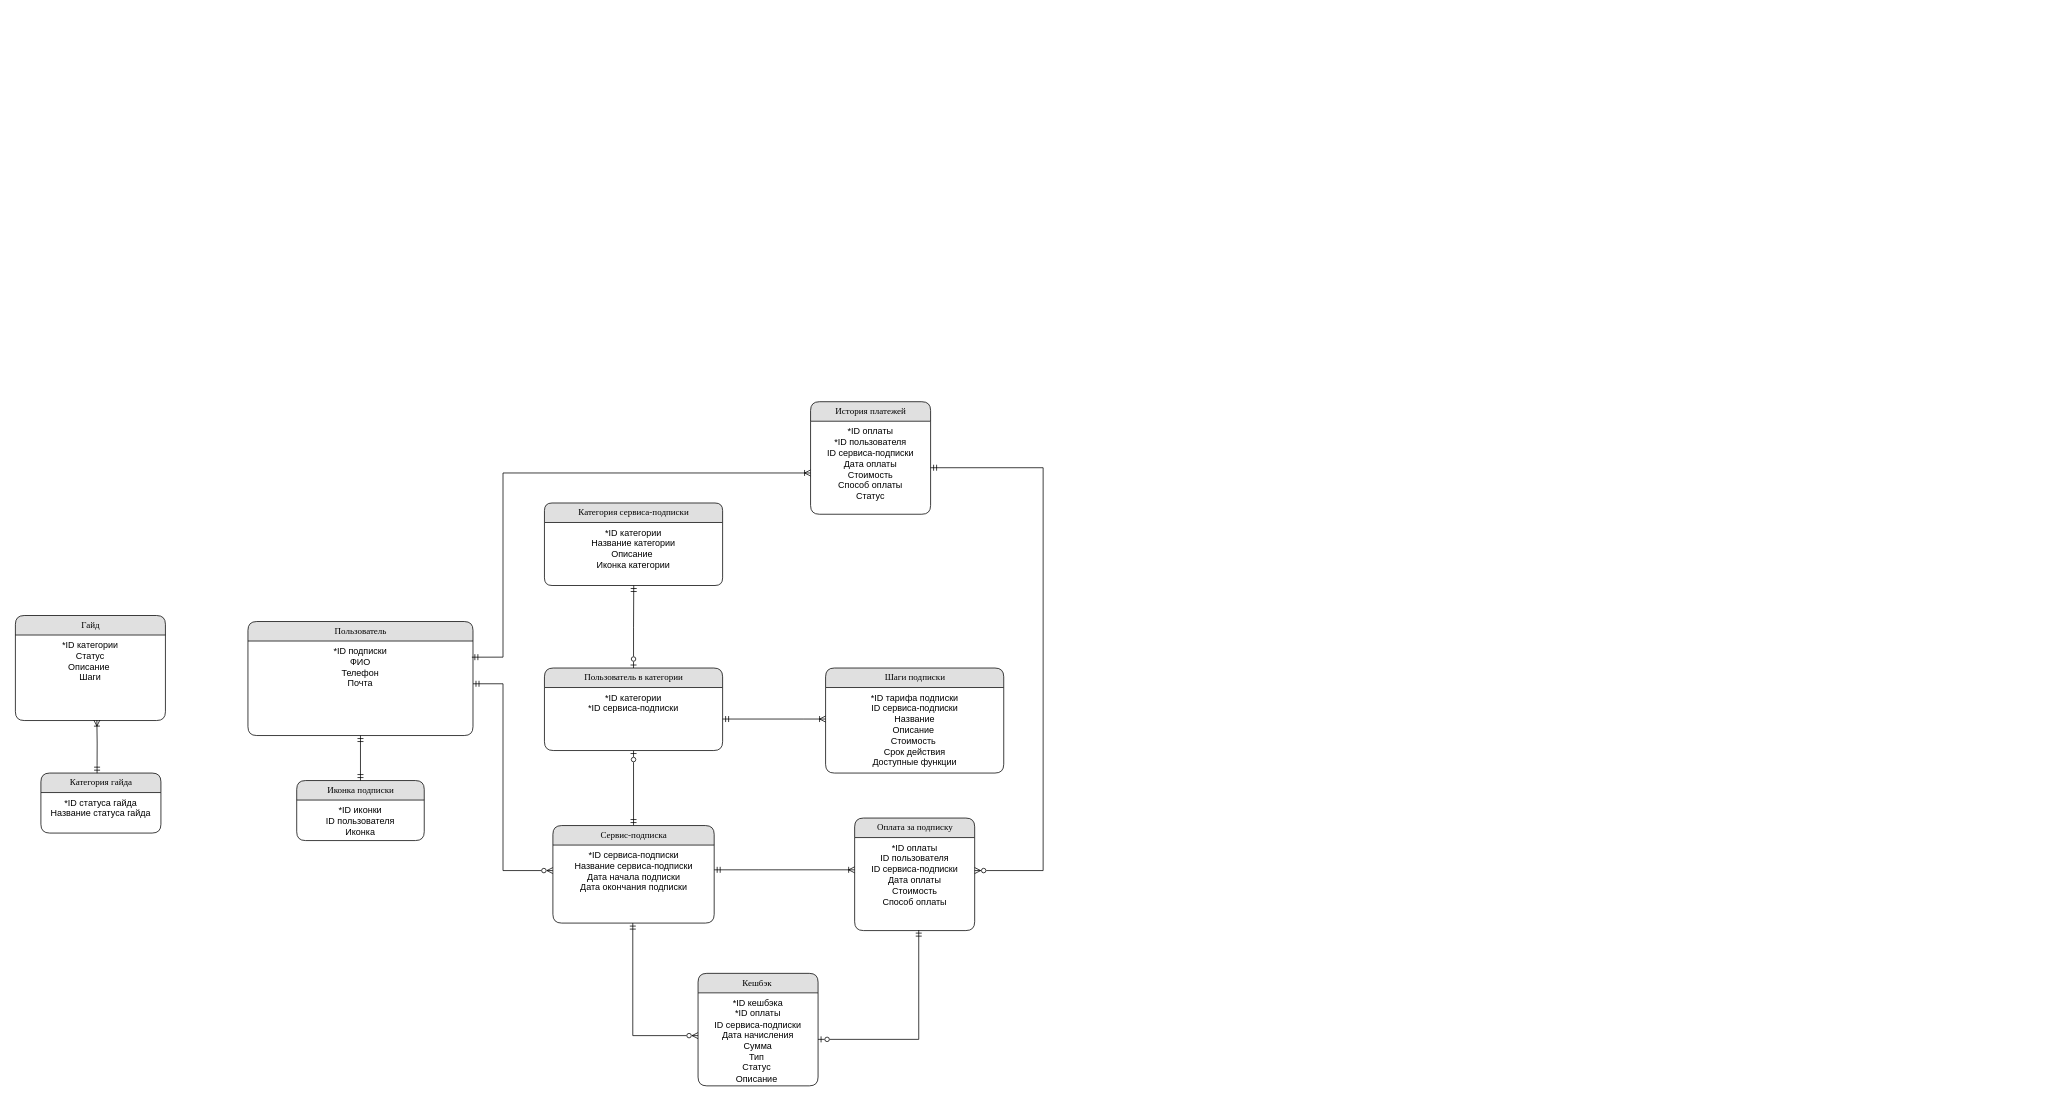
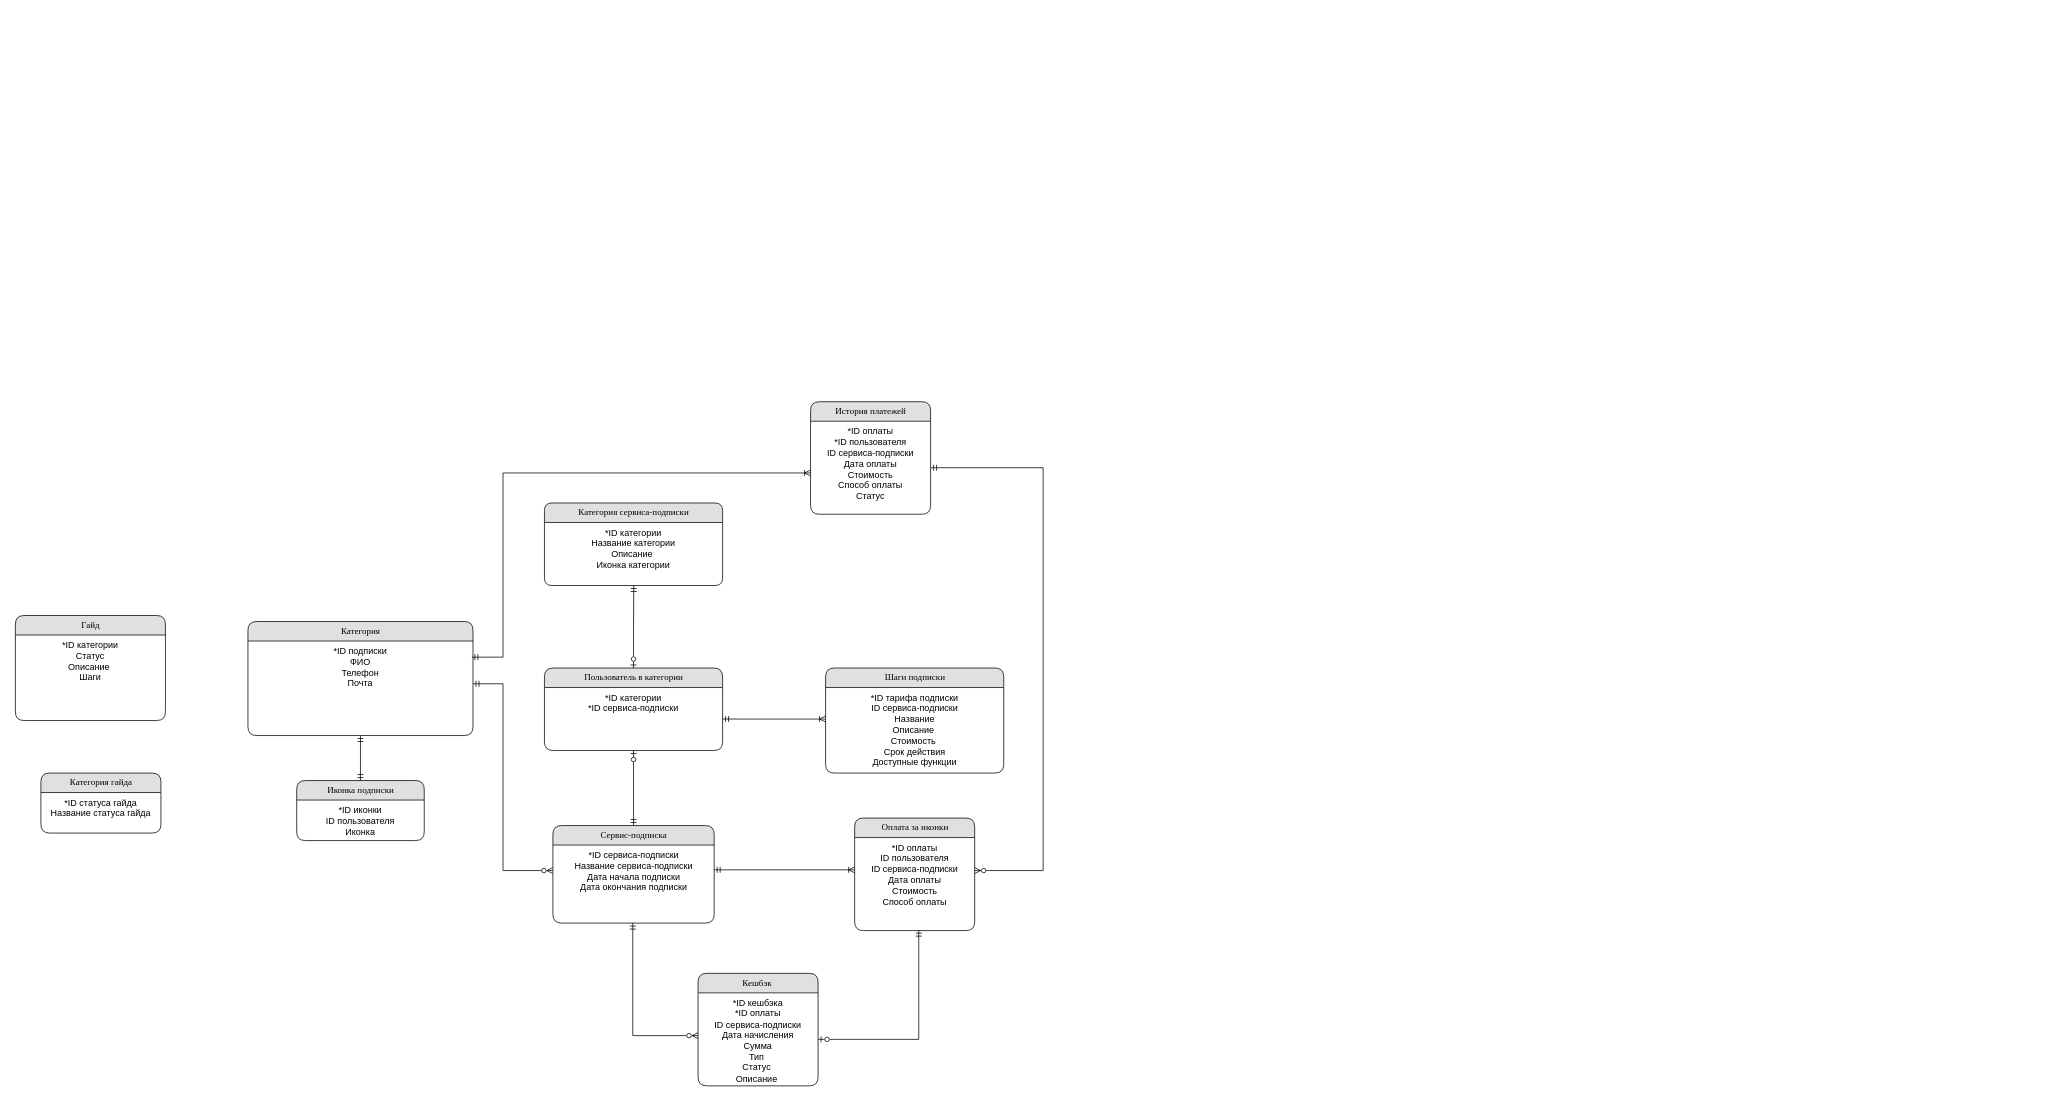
(361, 631) -> (361, 631)
(97, 746) -> none
(915, 828) -> (915, 828)
